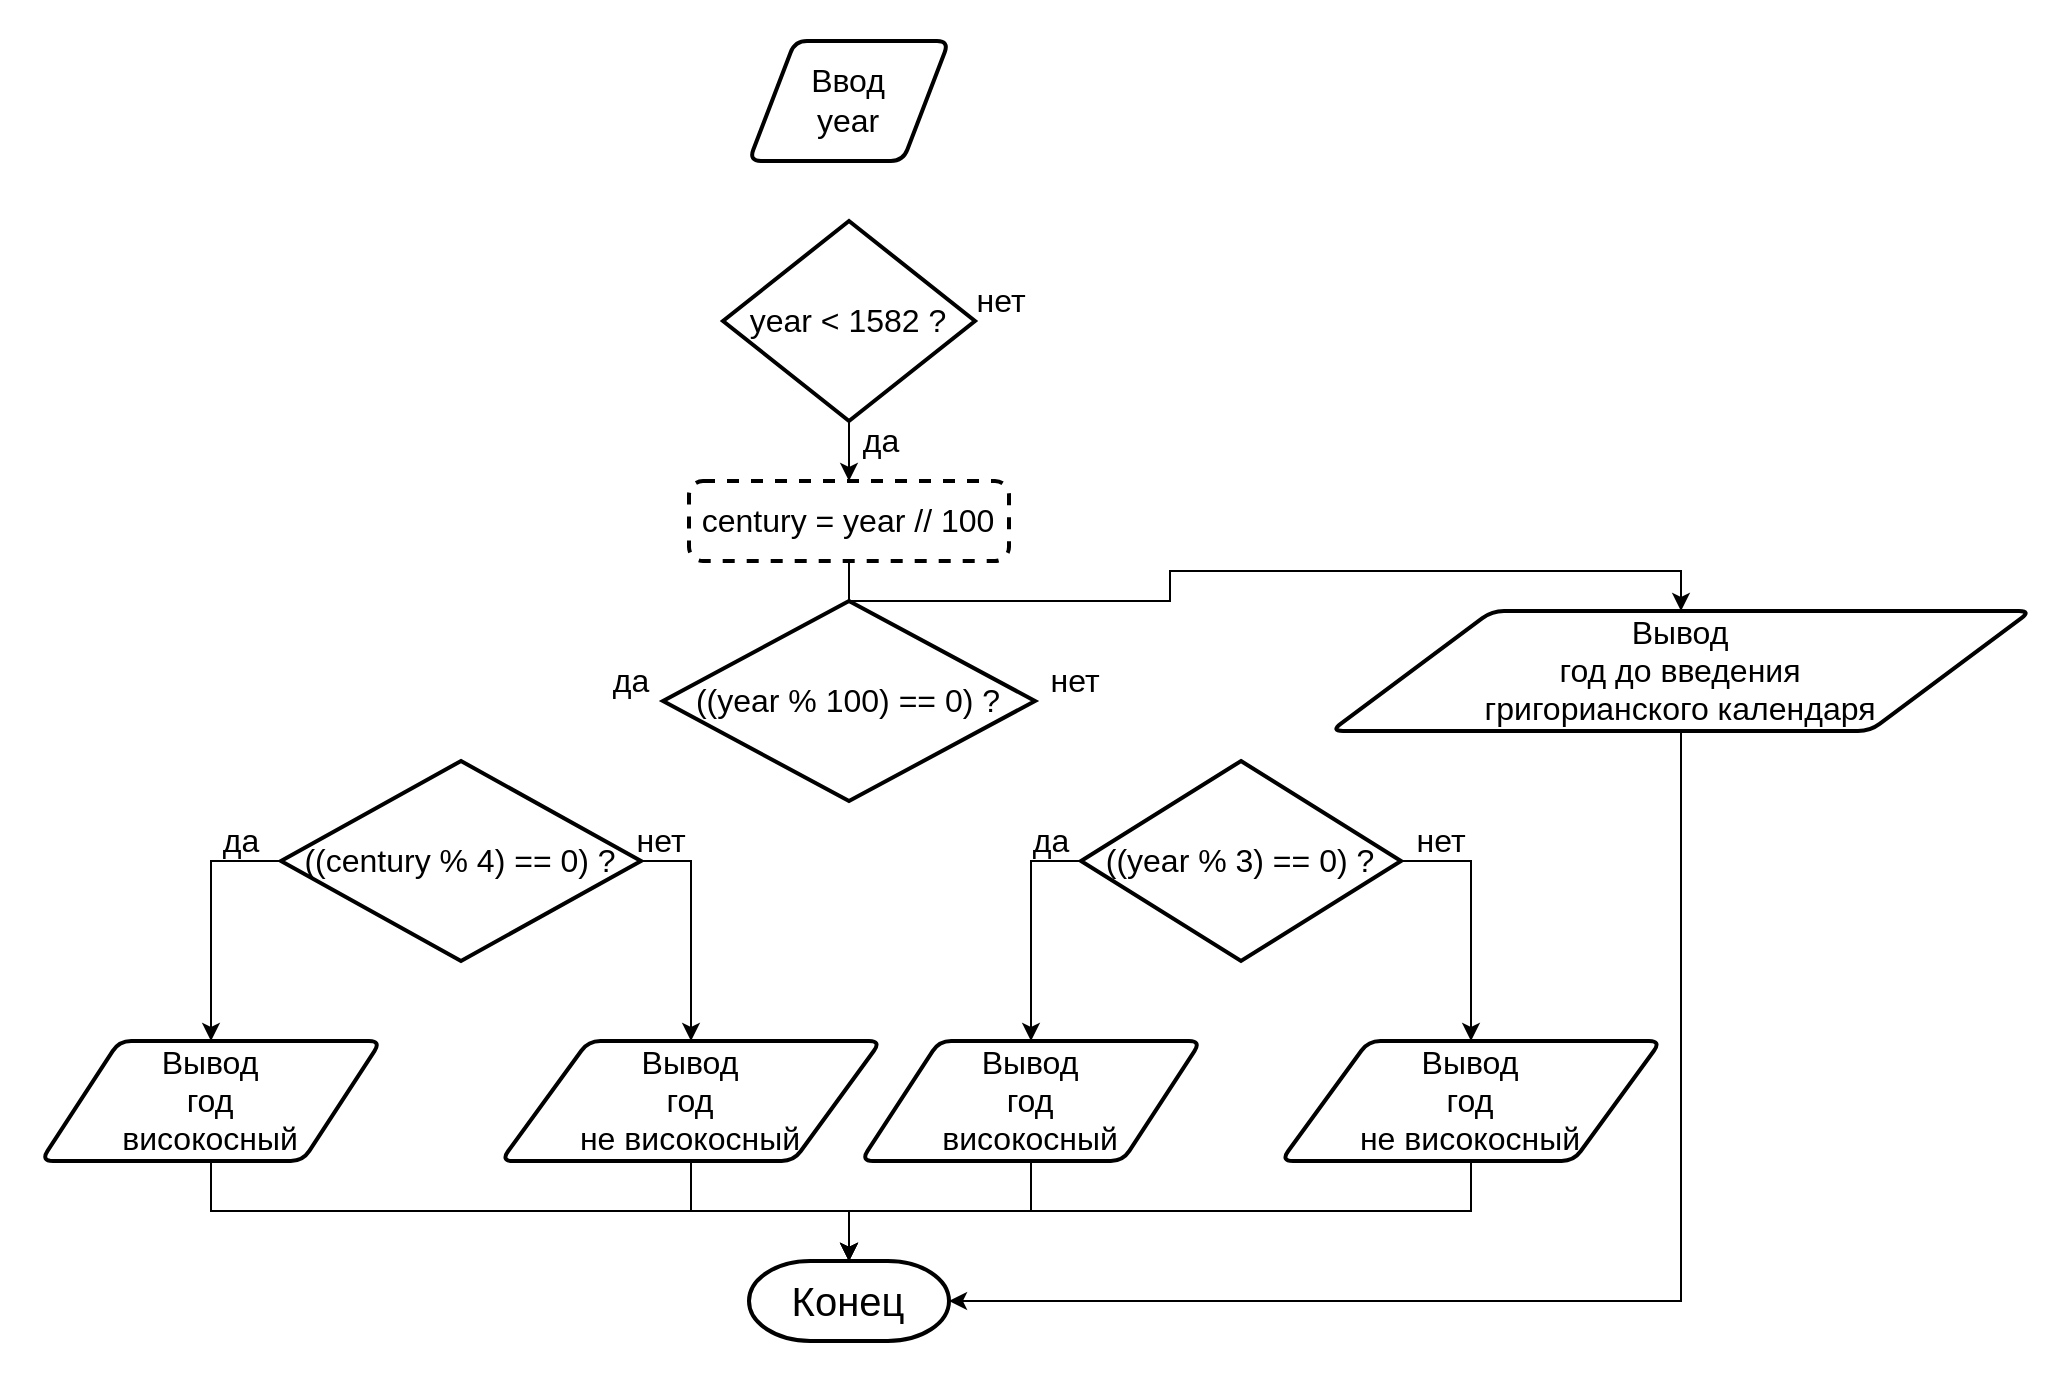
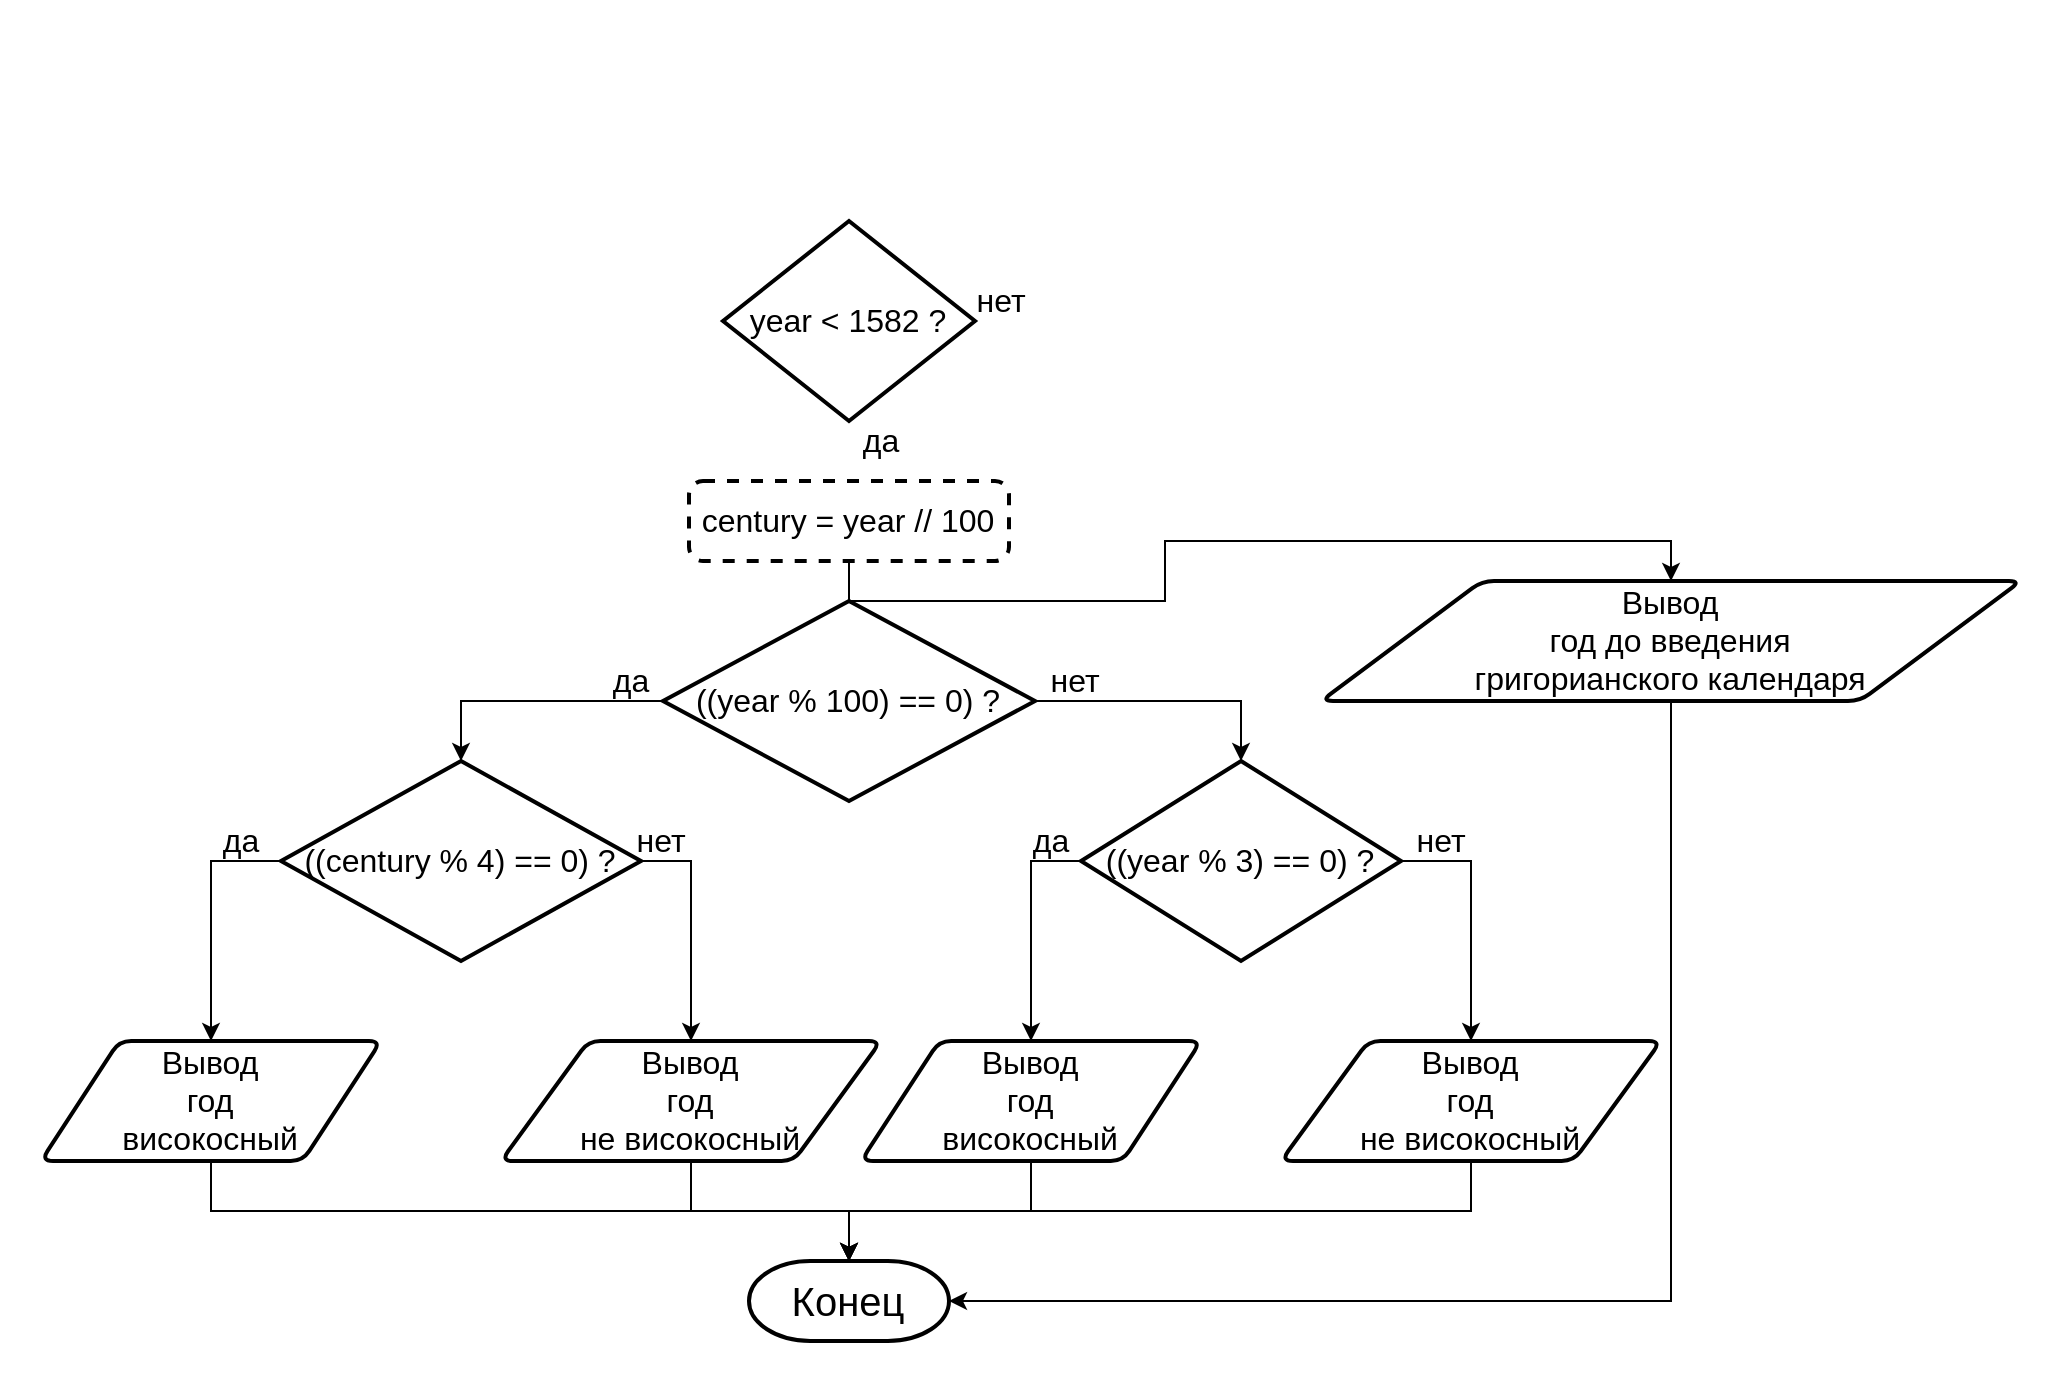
(849, 101) -> none
(849, 458) -> none
(1681, 671) -> (1671, 641)
none -> (538, 701)
none -> (1162, 701)
